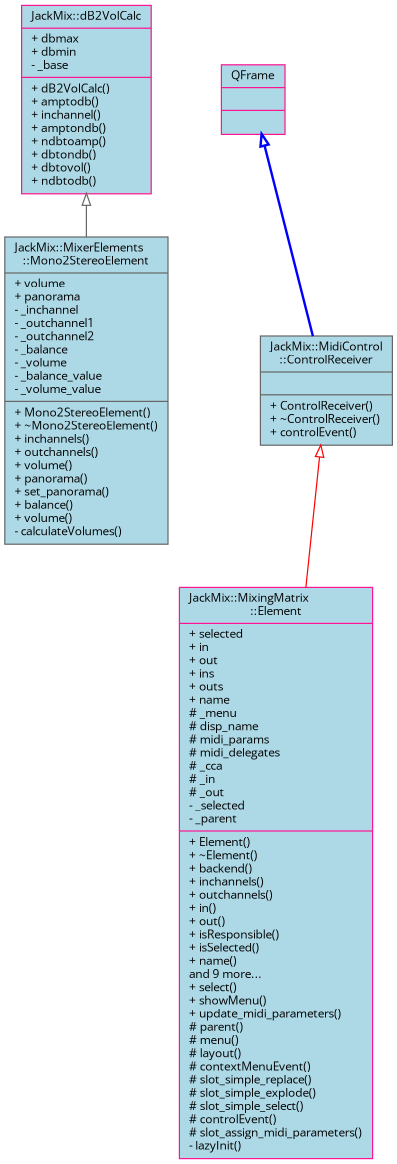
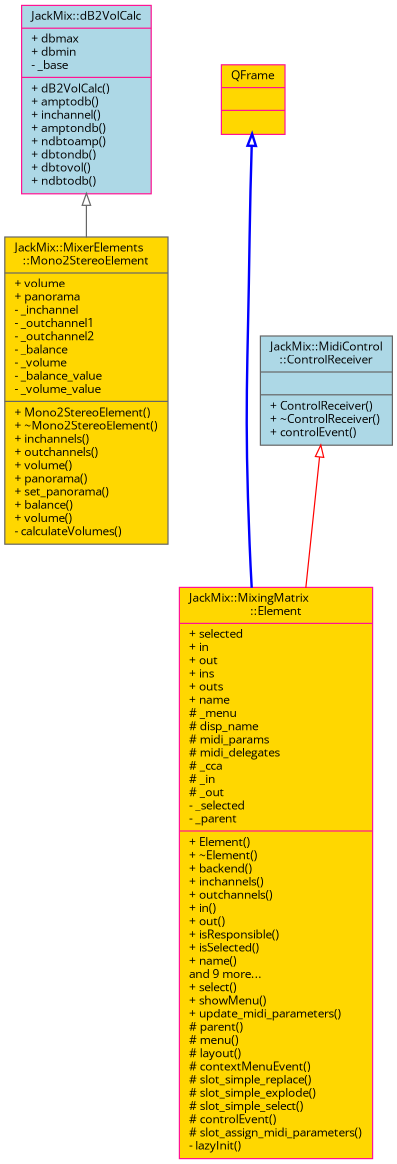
(253, 100) -> (253, 100)
(289, 241) -> (247, 367)
(86, 391) -> (86, 391)
(276, 873) -> (276, 873)
